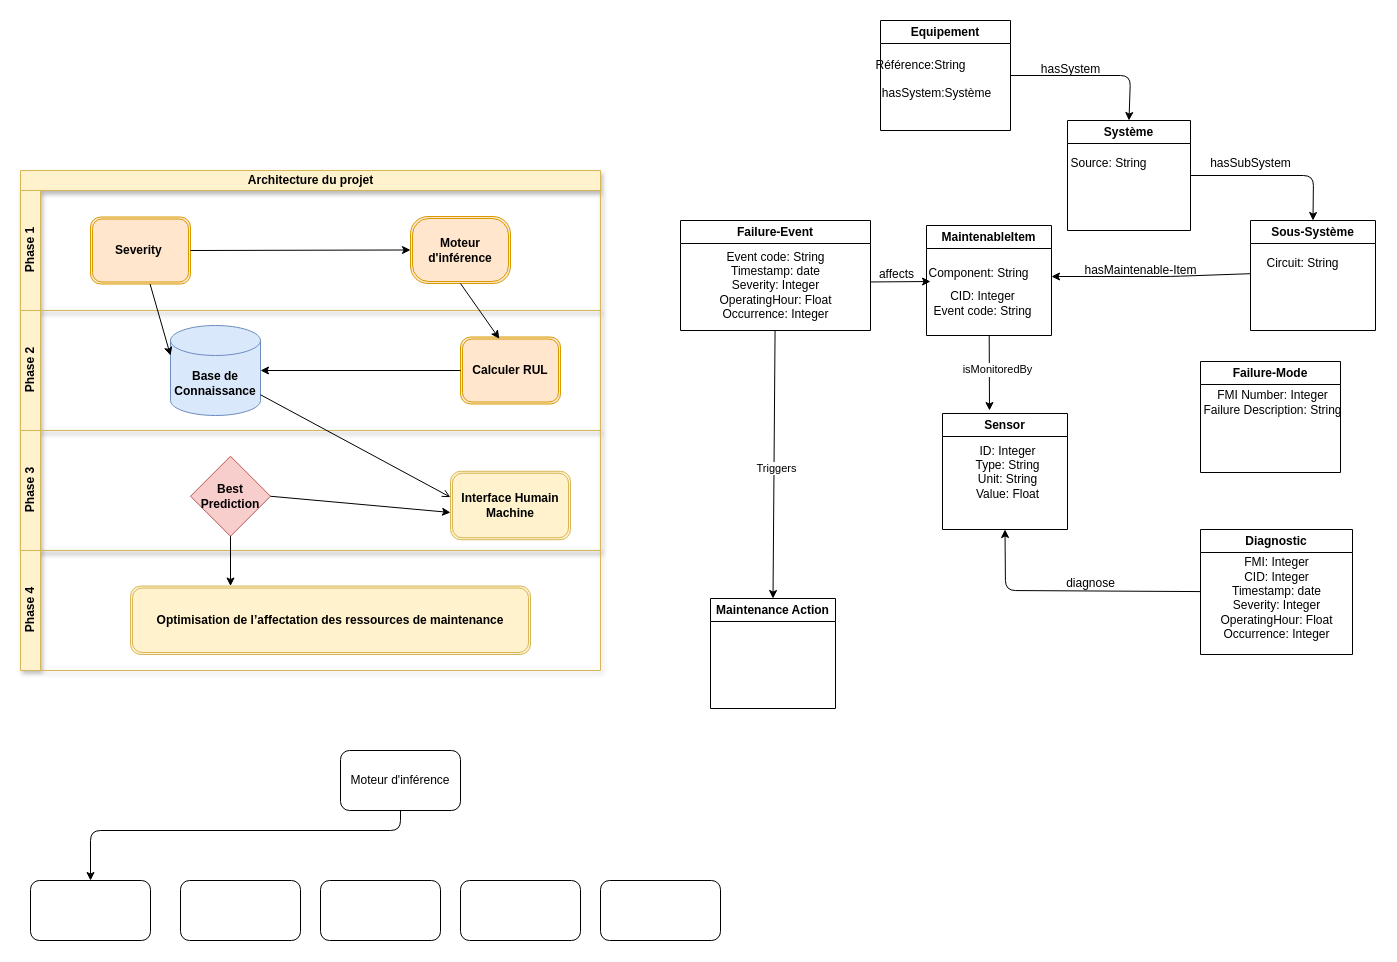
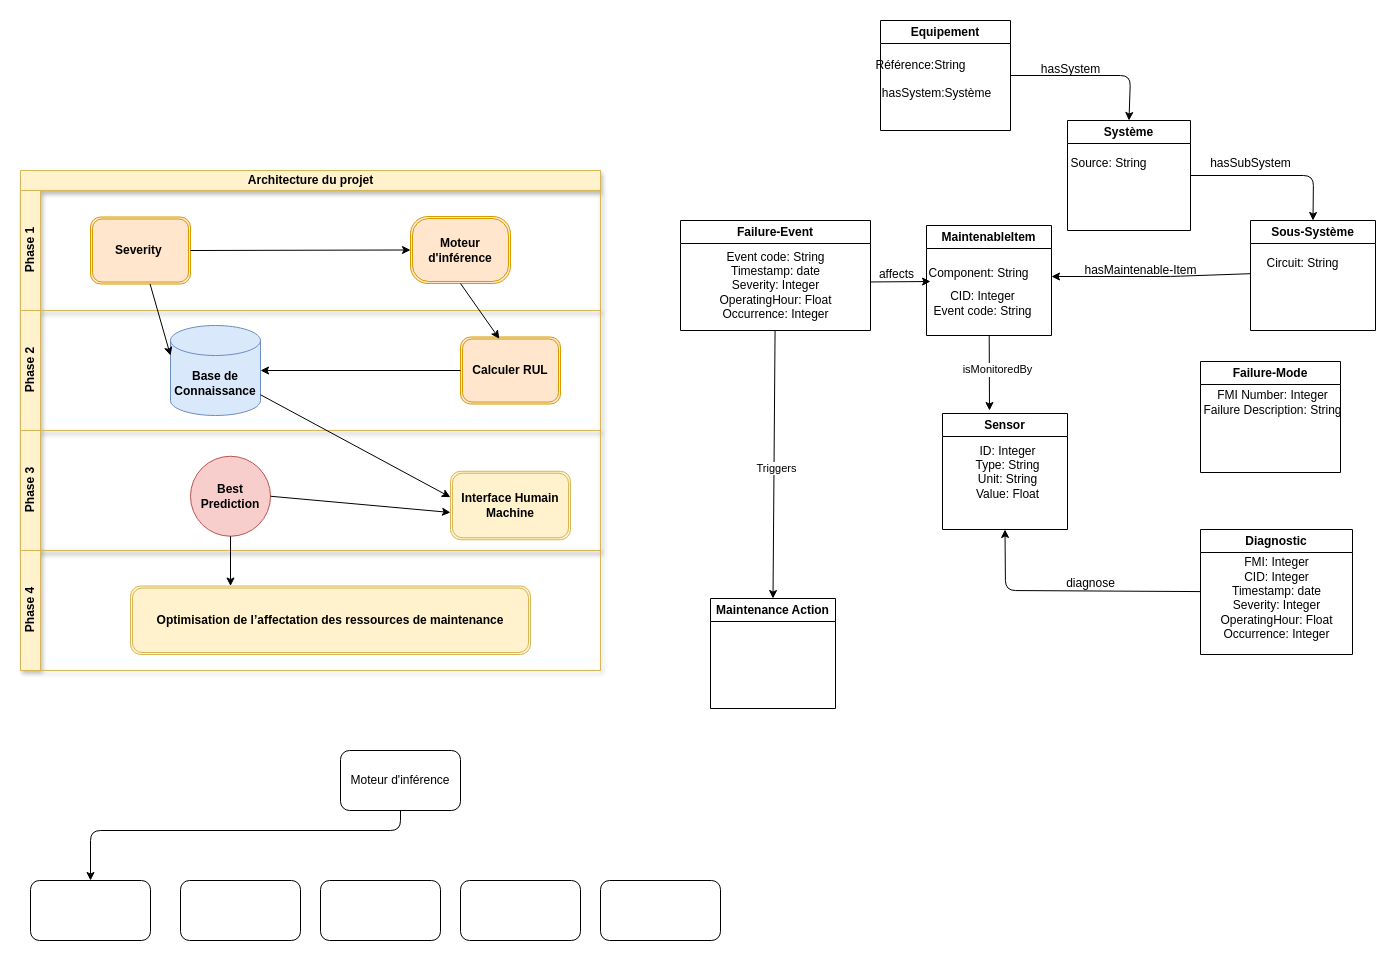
(445, 494) -> (443, 493)
(231, 496) -> (231, 496)
